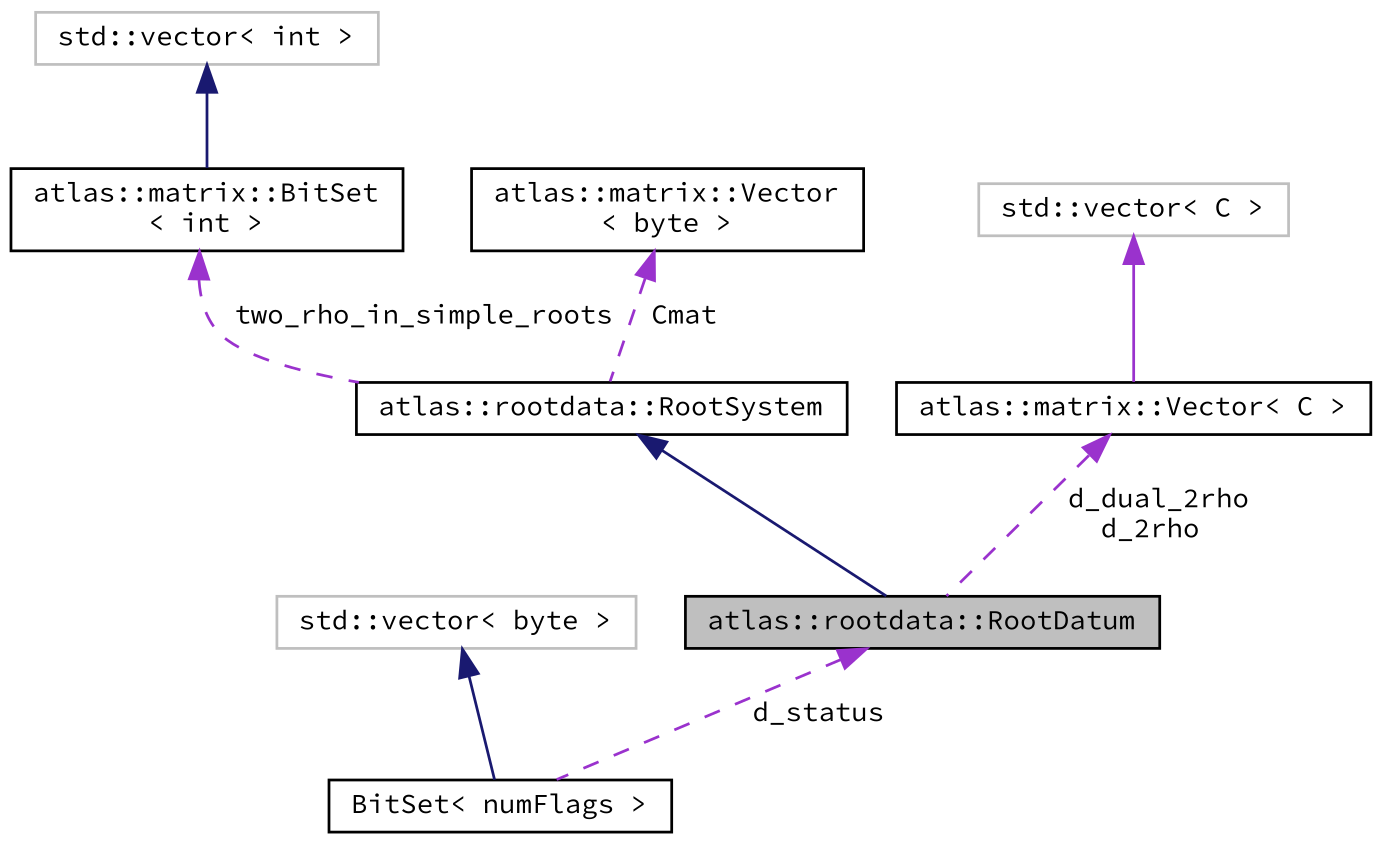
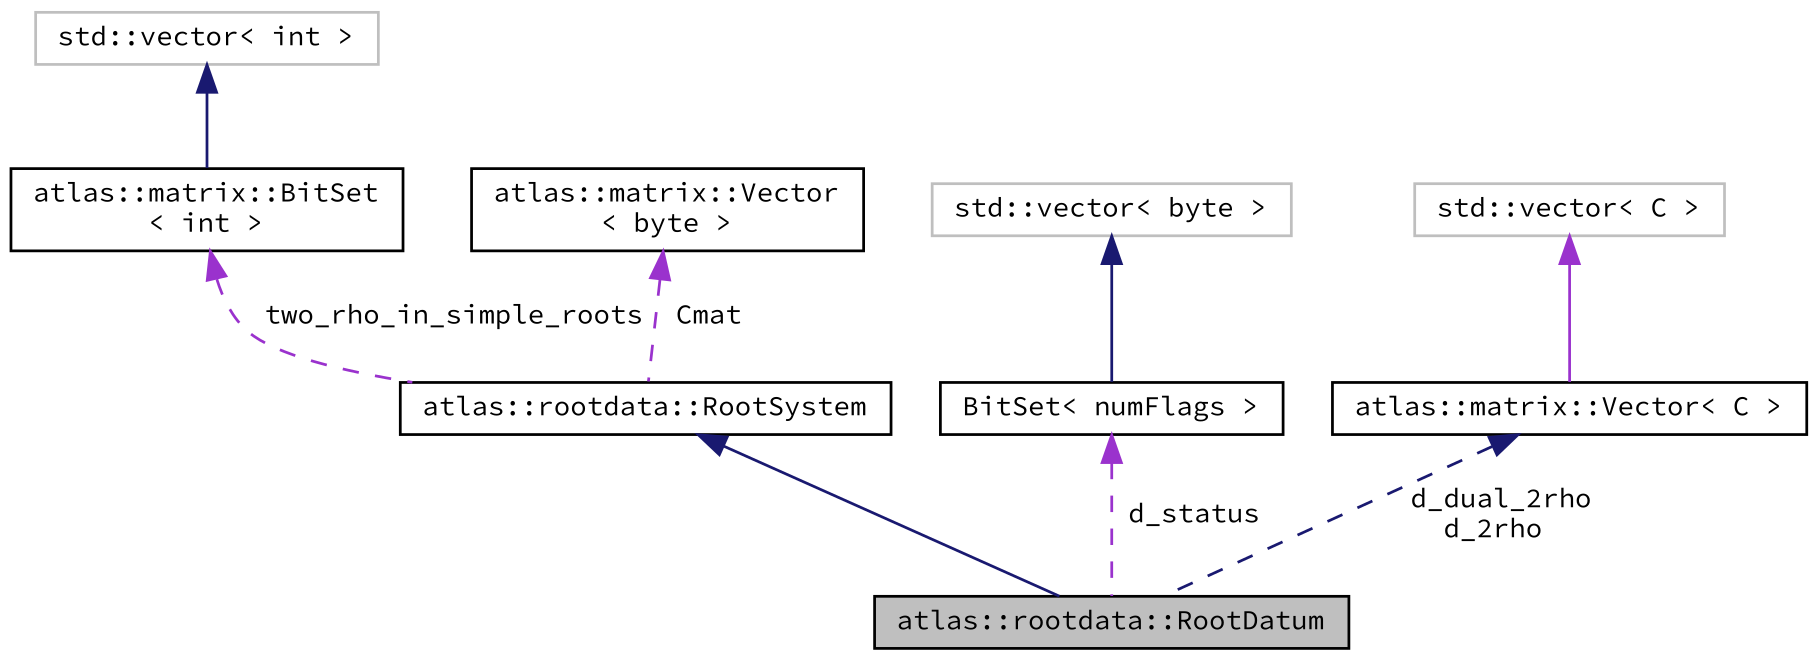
(1018, 526) -> (1328, 521)
(699, 720) -> (1112, 529)
